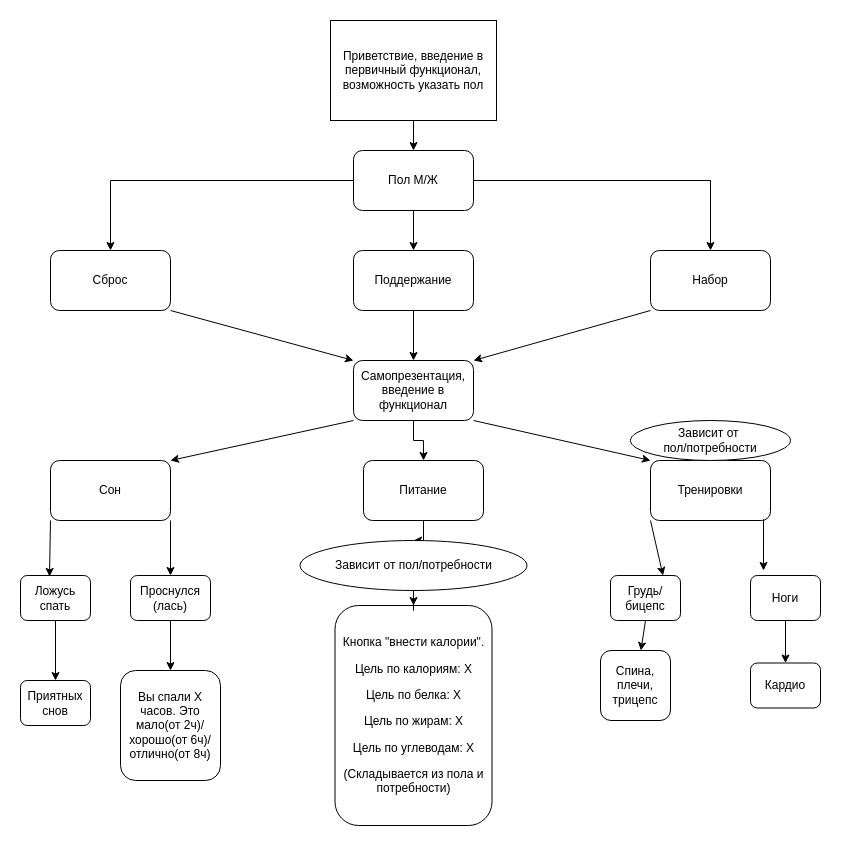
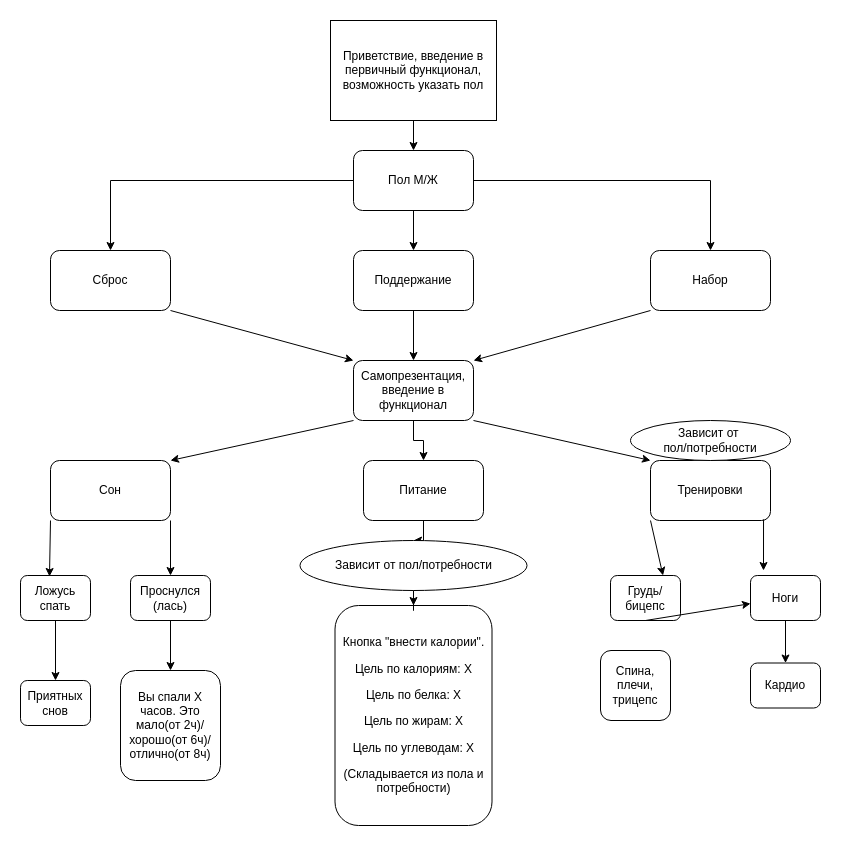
(644, 632) -> (694, 613)
